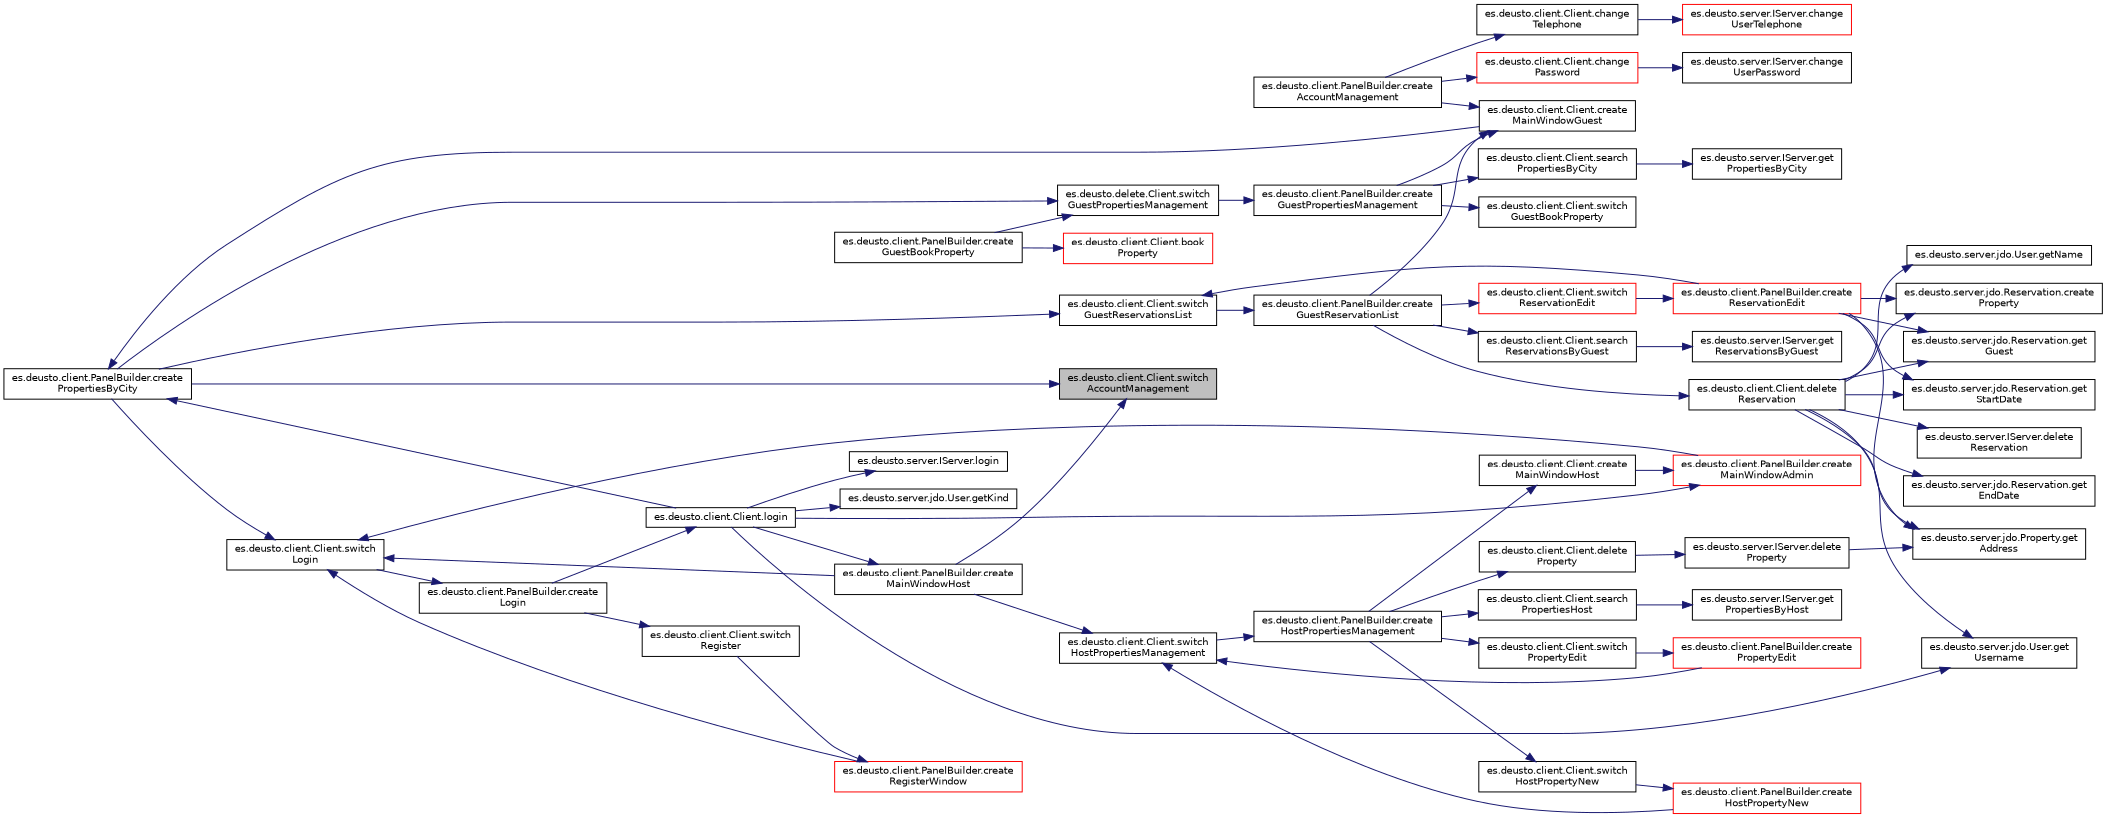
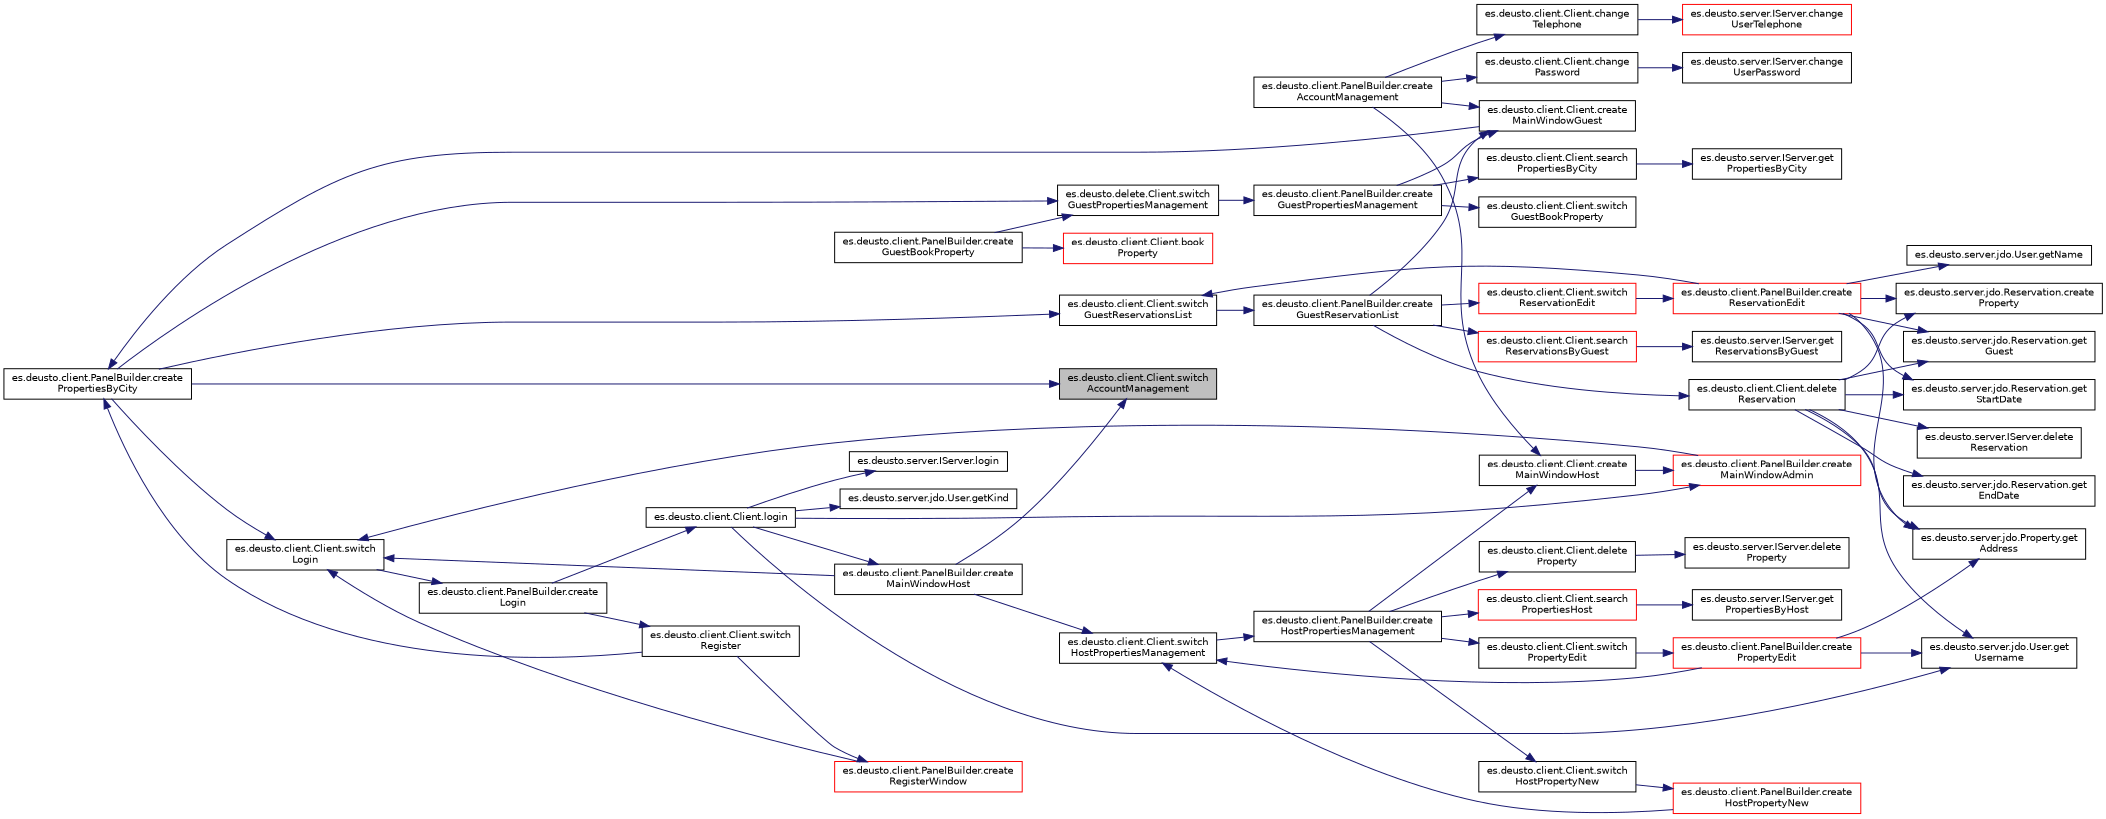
(1557, 68) -> (1557, 68)
none -> (1461, 282)
(1878, 331) -> (1893, 275)
(1557, 347) -> (1557, 347)
(427, 454) -> (325, 627)
(1876, 549) -> (1906, 607)
(1557, 605) -> (1557, 605)
none -> (1886, 653)
